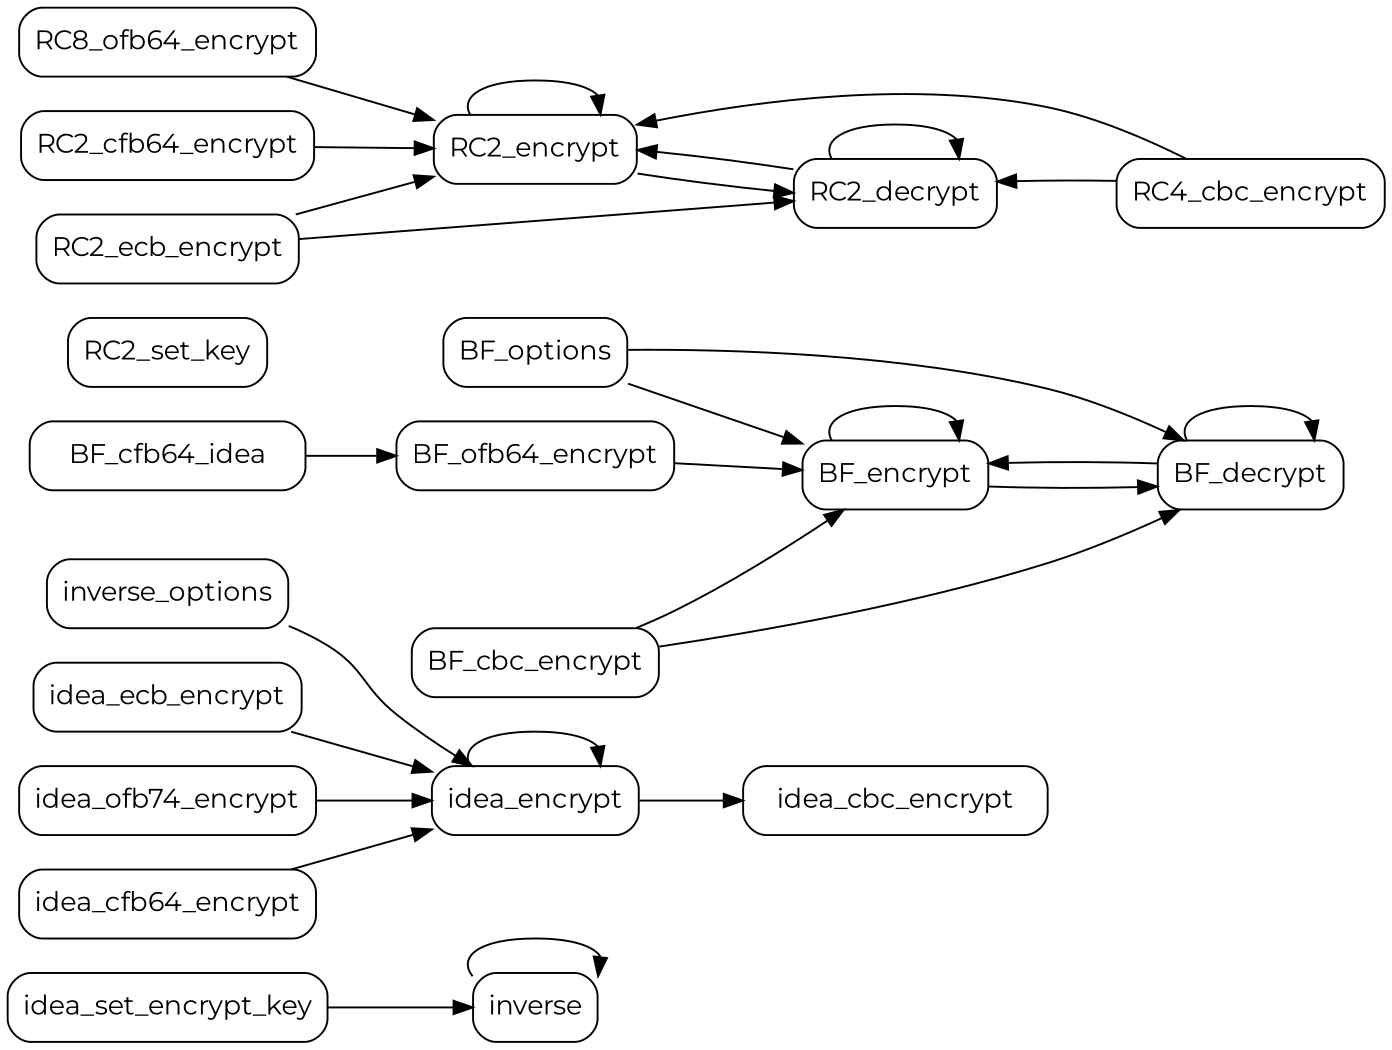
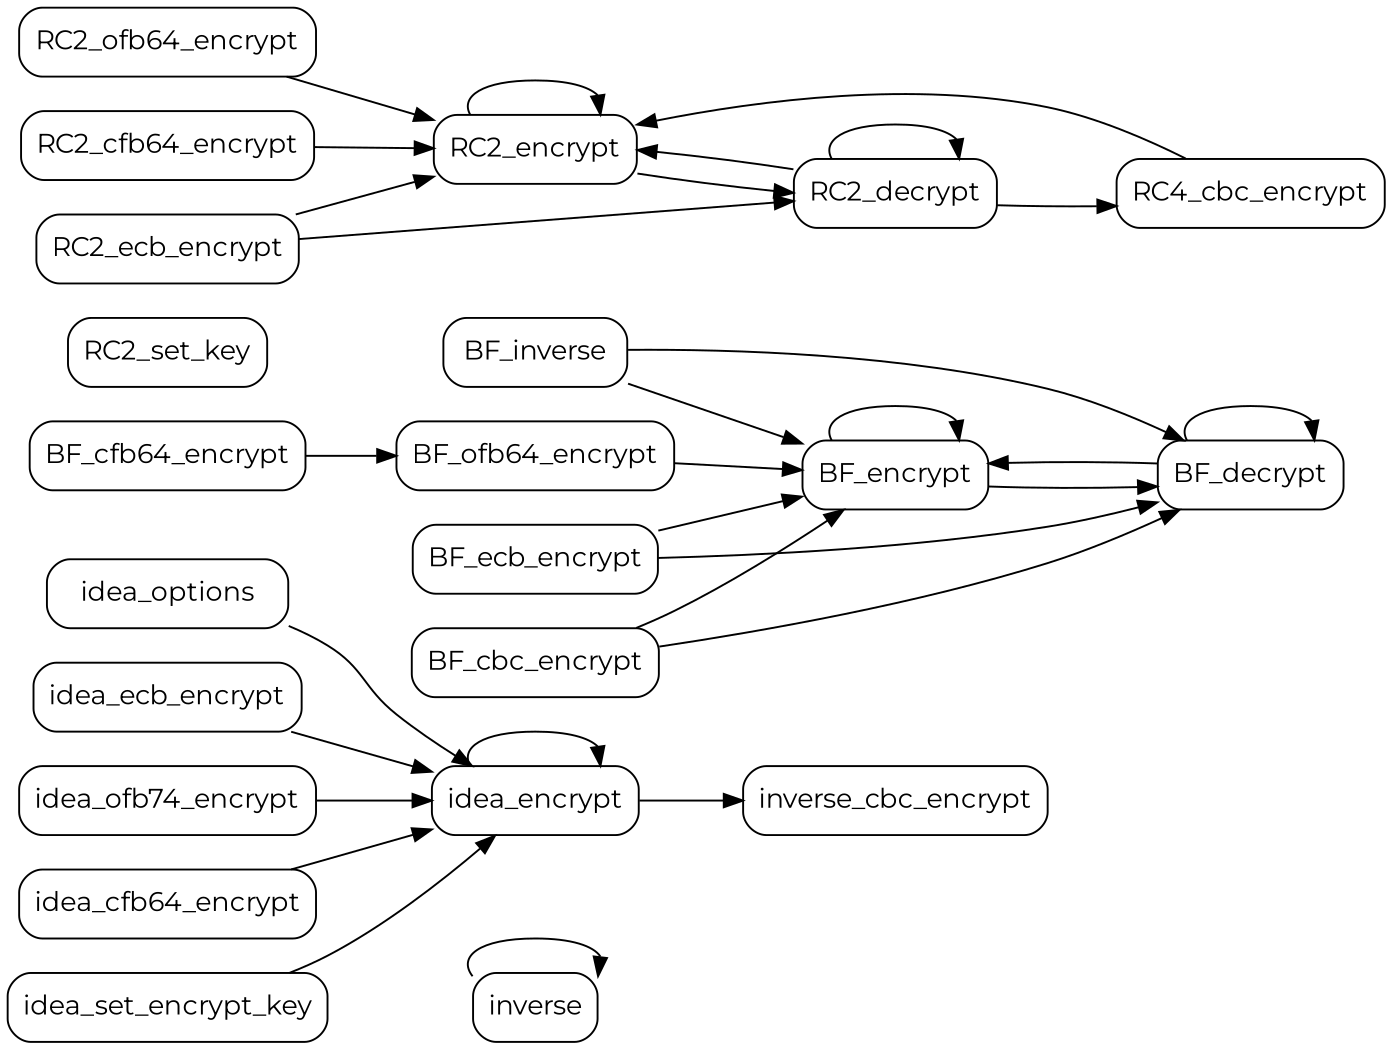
(168, 42) -> (168, 42)
(1067, 181) -> (1047, 206)
(535, 352) -> (535, 352)
(168, 456) -> (168, 456)
none -> (535, 559)
(168, 594) -> (168, 594)
(895, 801) -> (895, 801)
(390, 1007) -> (390, 918)
